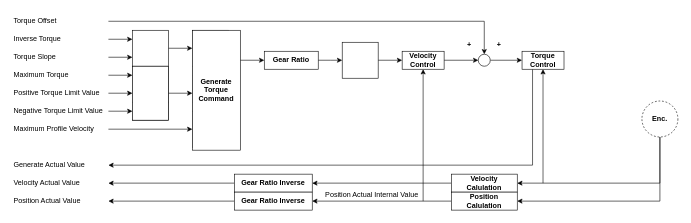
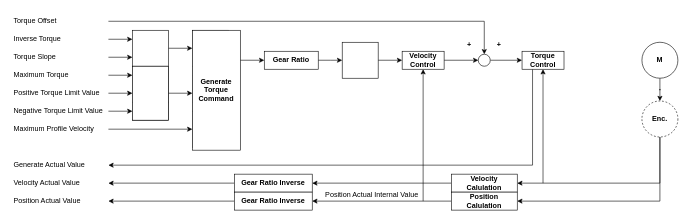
none -> (660, 60)
none -> (660, 88)
